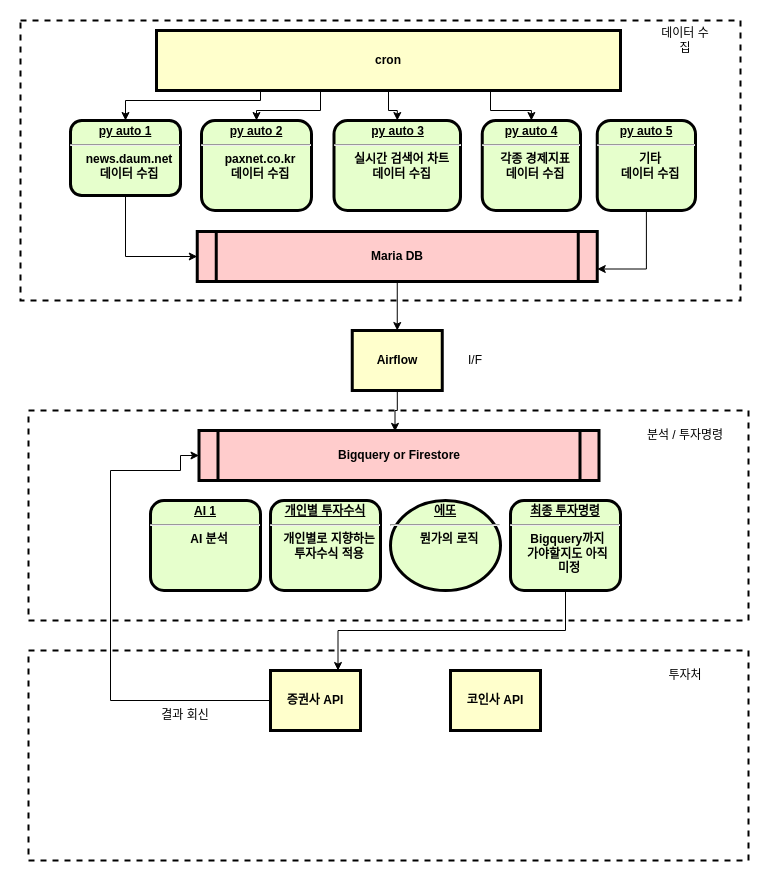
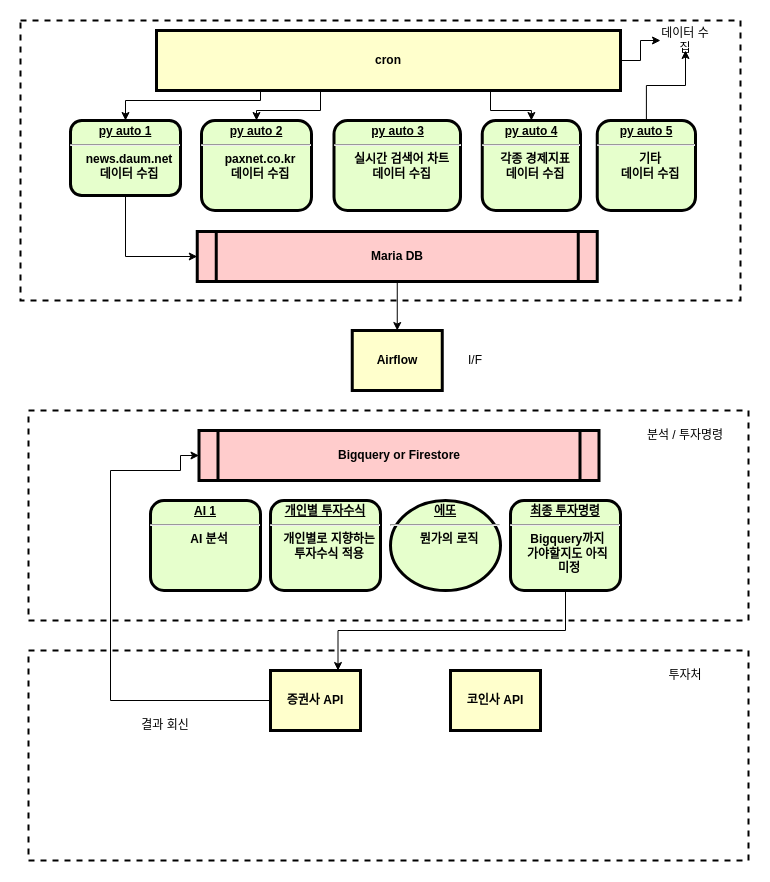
(389, 107) -> (641, 55)
(646, 261) -> (662, 86)
(397, 409) -> none
(186, 716) -> (166, 726)
